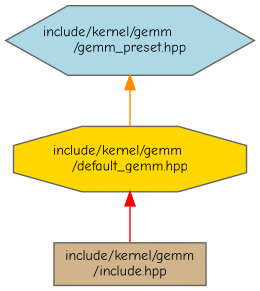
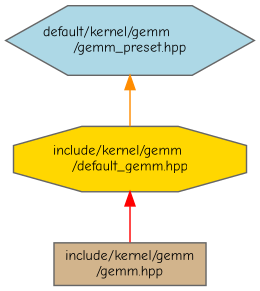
(130, 40) -> (130, 40)
(130, 264) -> (130, 264)
